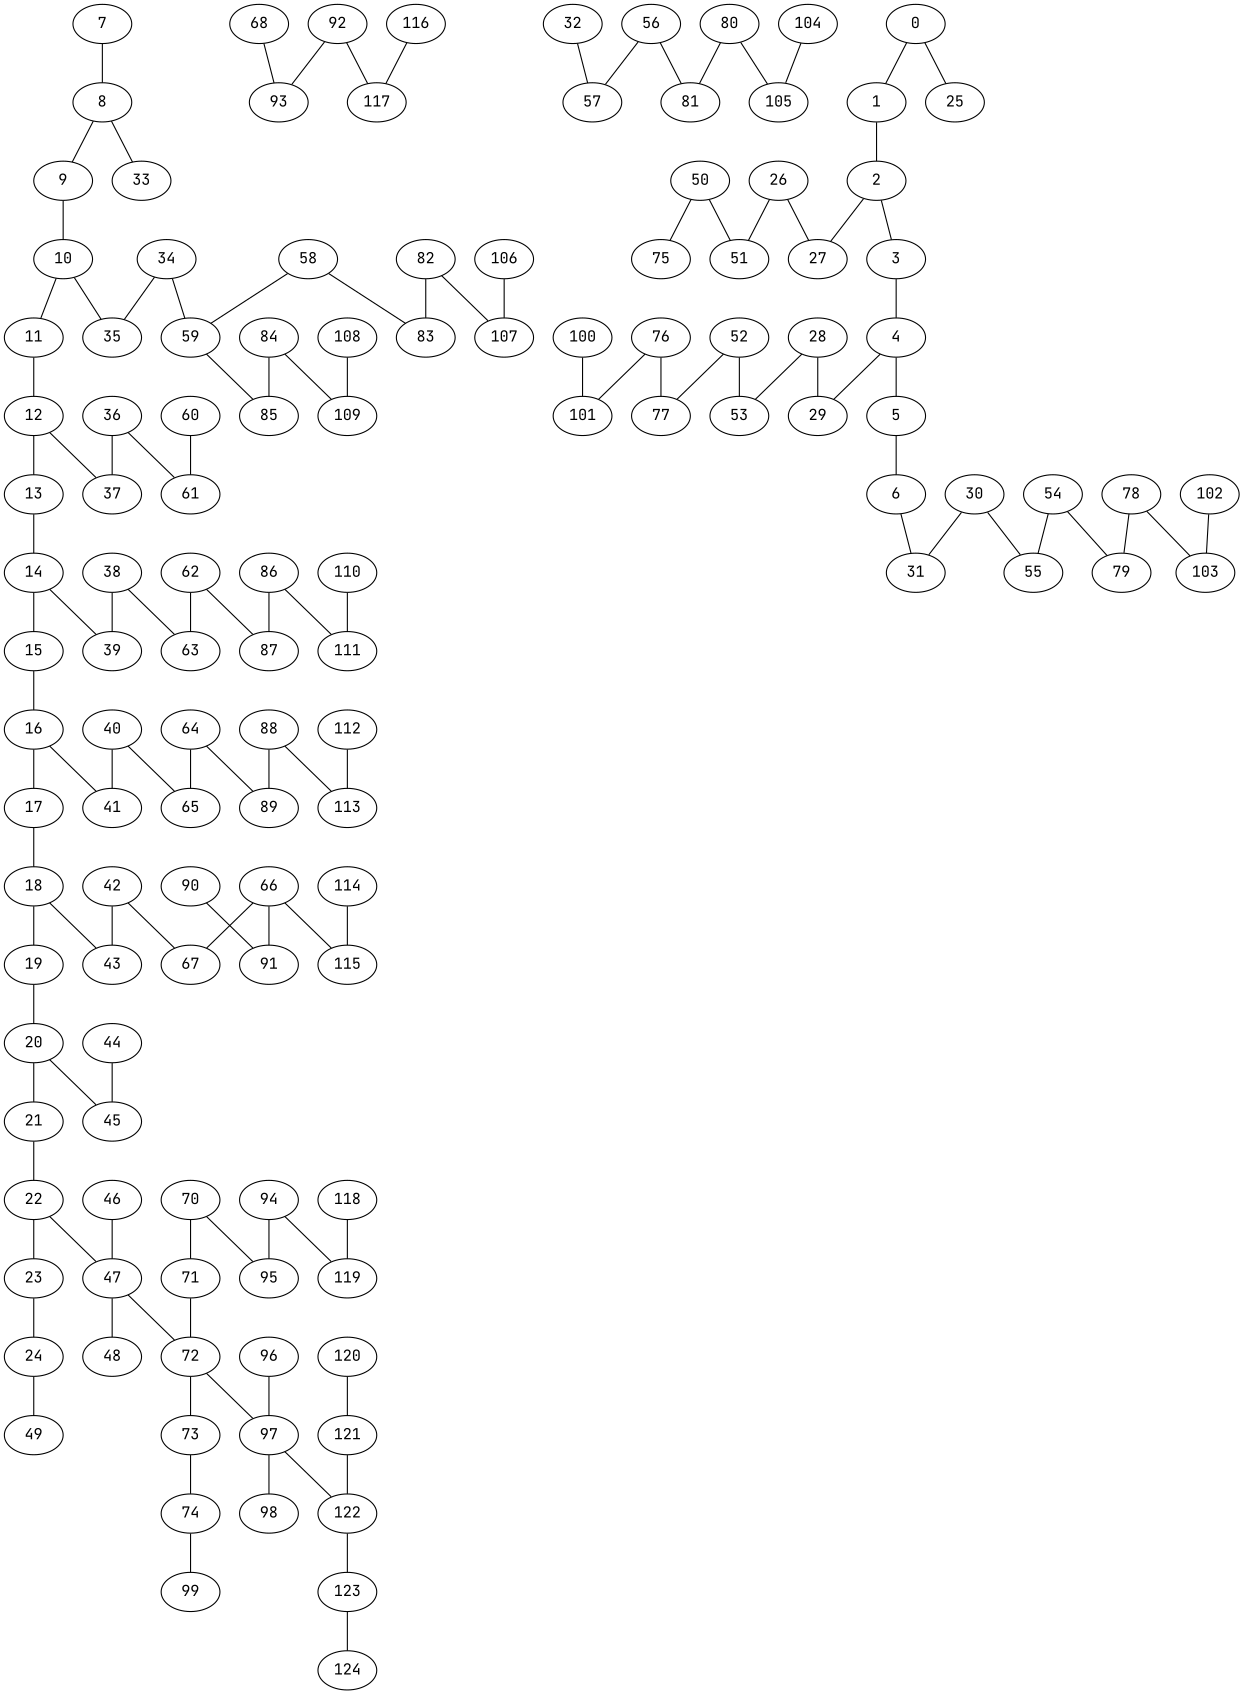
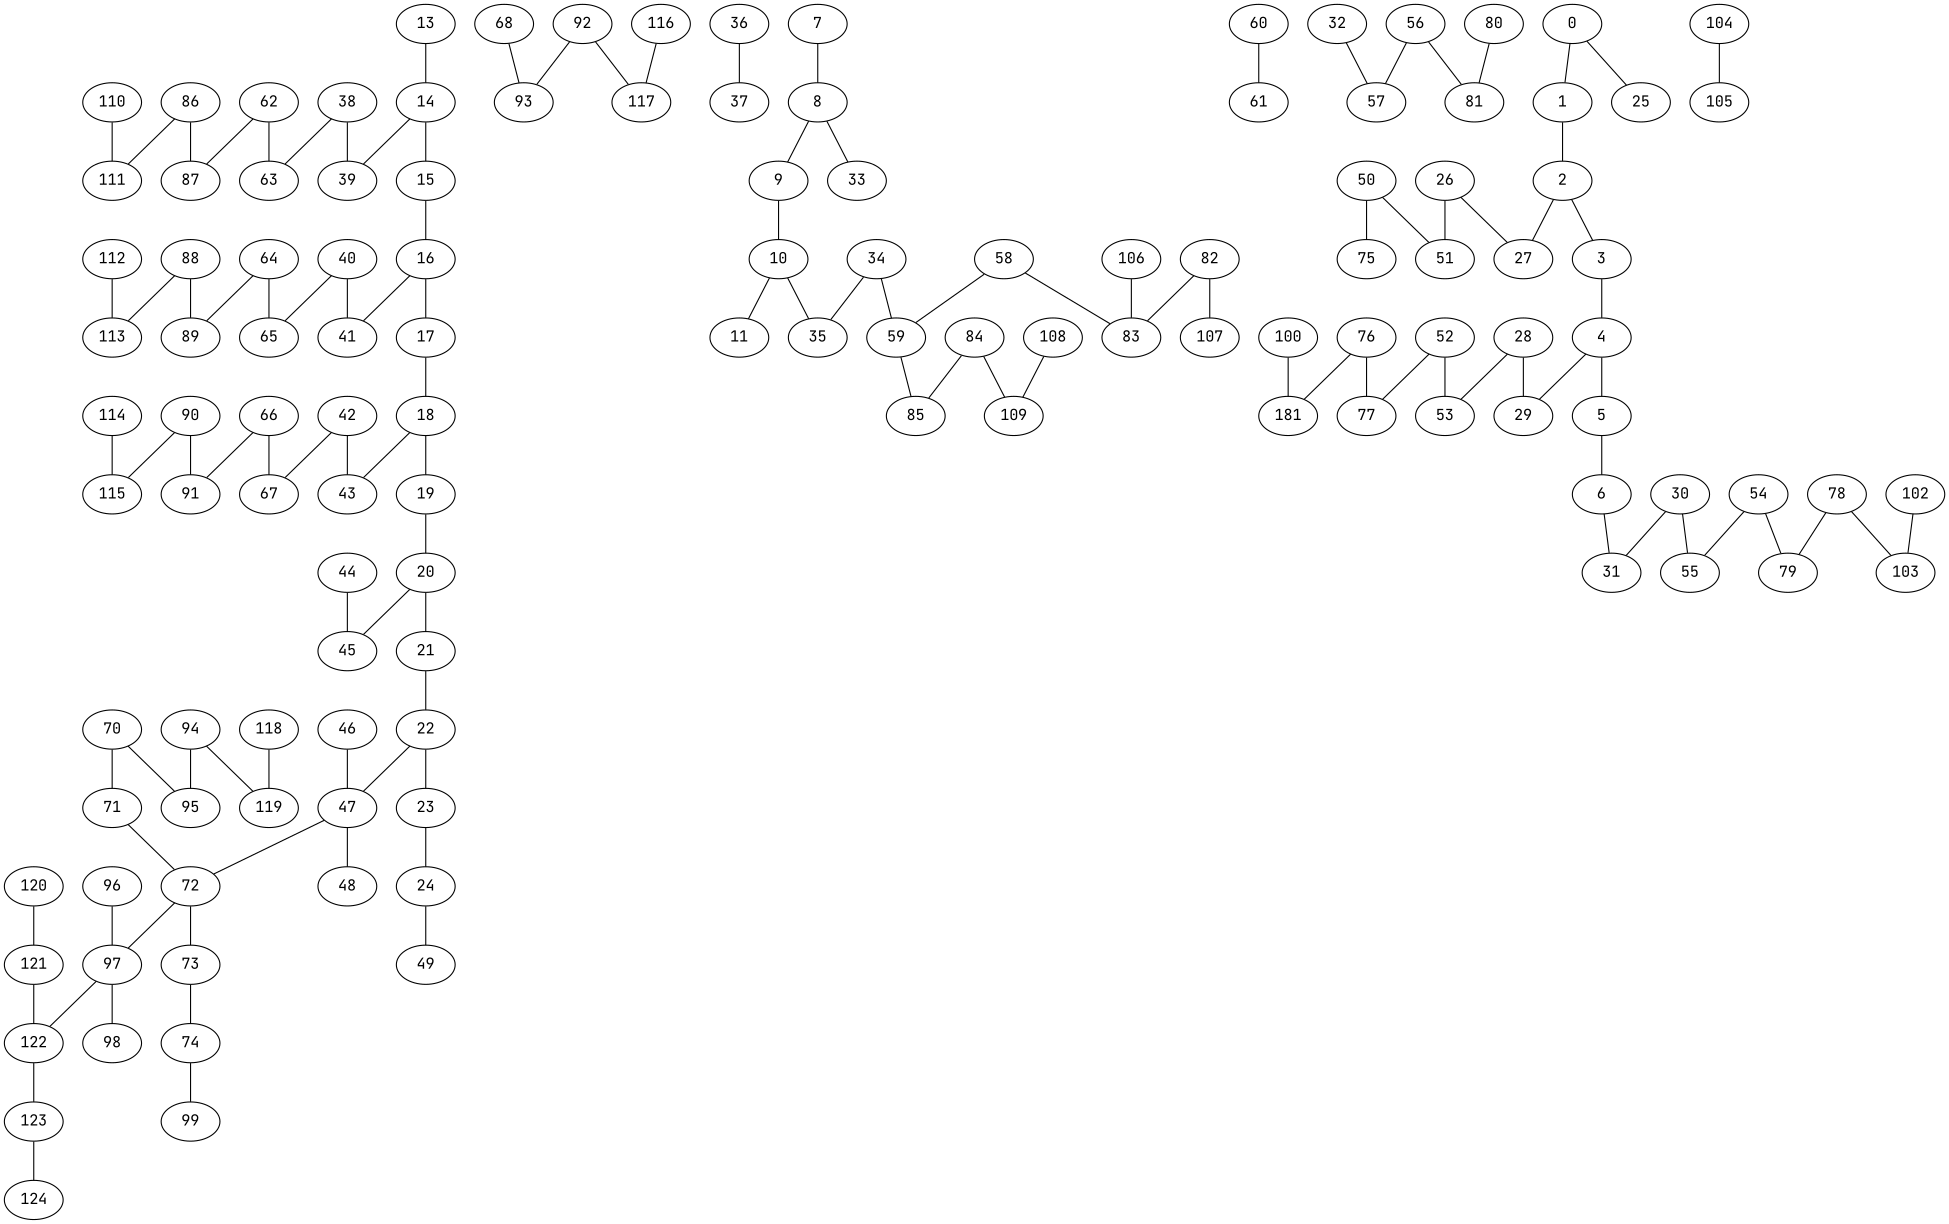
(754, 63) -> none
(504, 298) -> (1131, 298)
(34, 416) -> none
(583, 416) -> (1288, 416)
(151, 455) -> none
(308, 925) -> (151, 455)
